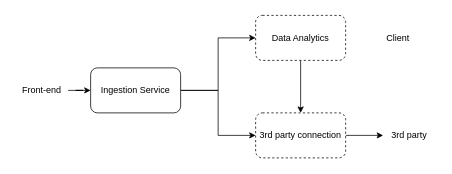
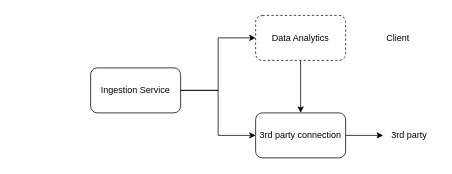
(42, 90) -> none
(82, 90) -> none
(300, 135) -> (300, 135)
